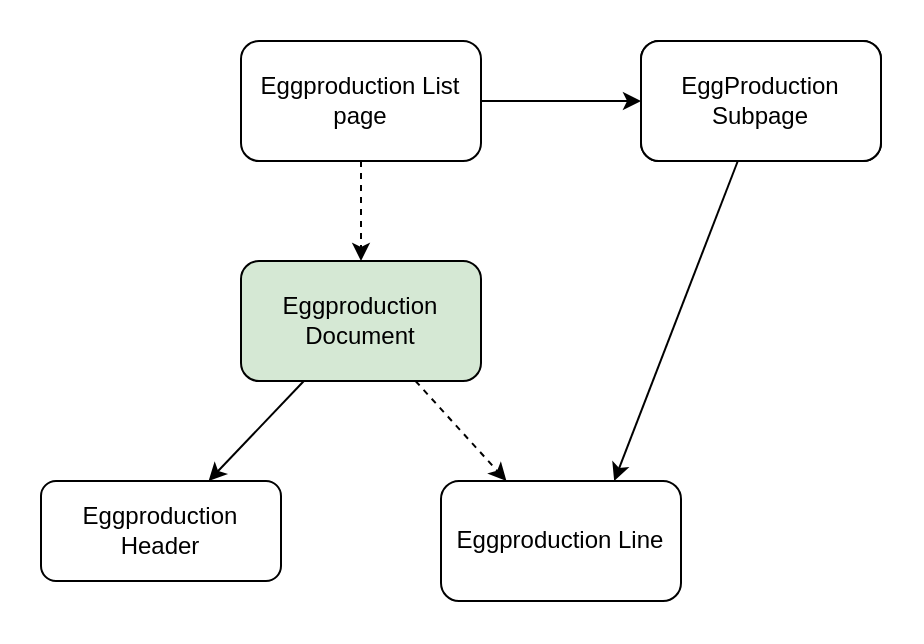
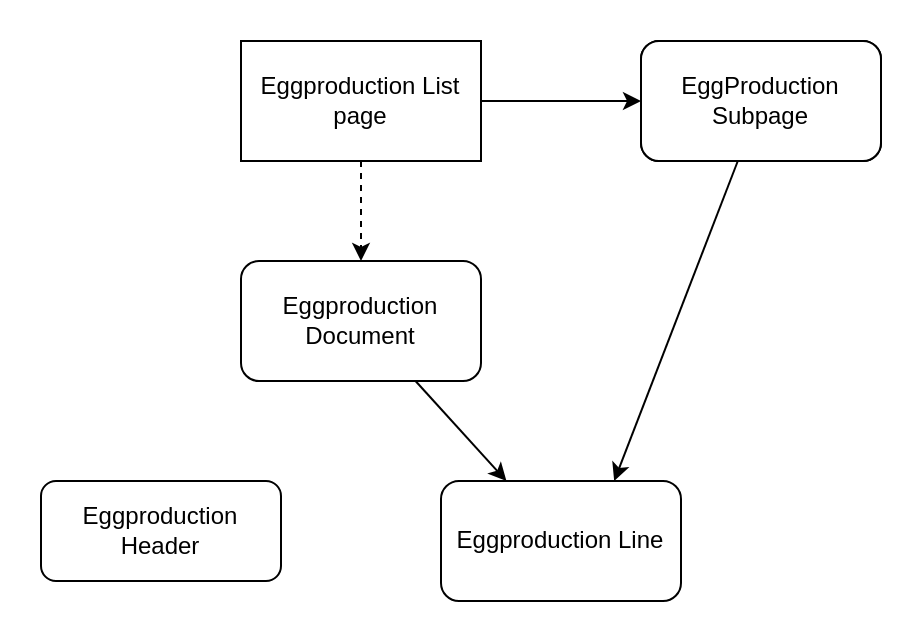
(361, 101) -> (361, 101)
(361, 321) -> (361, 321)
(261, 426) -> none
(457, 427) -> (457, 427)
